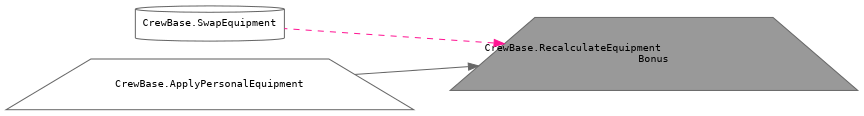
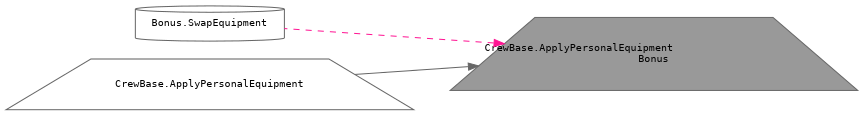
(210, 24) -> (210, 24)
(654, 54) -> (654, 54)
